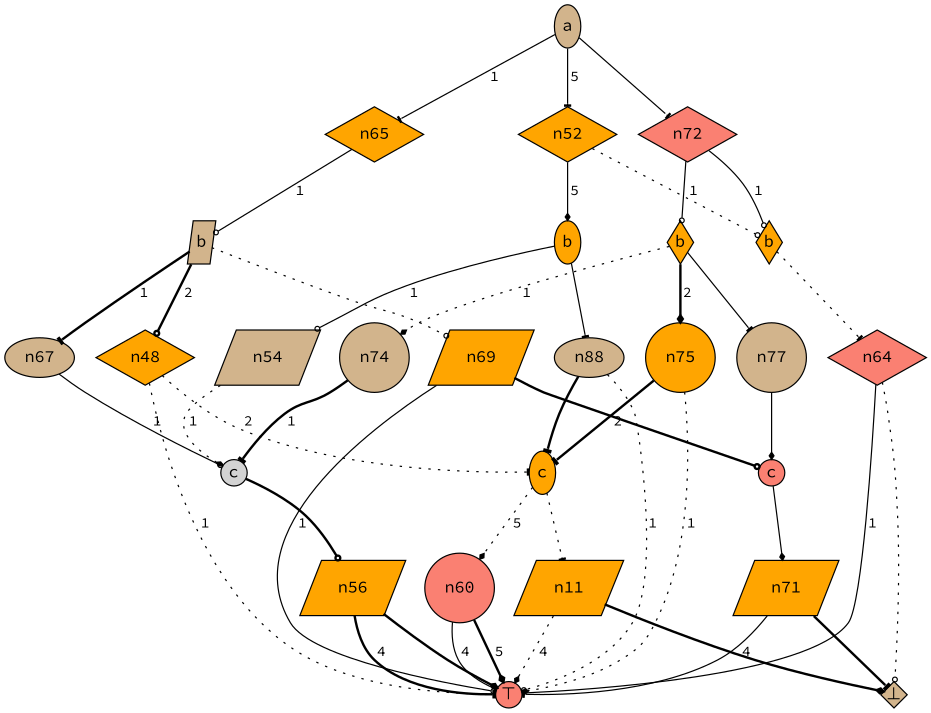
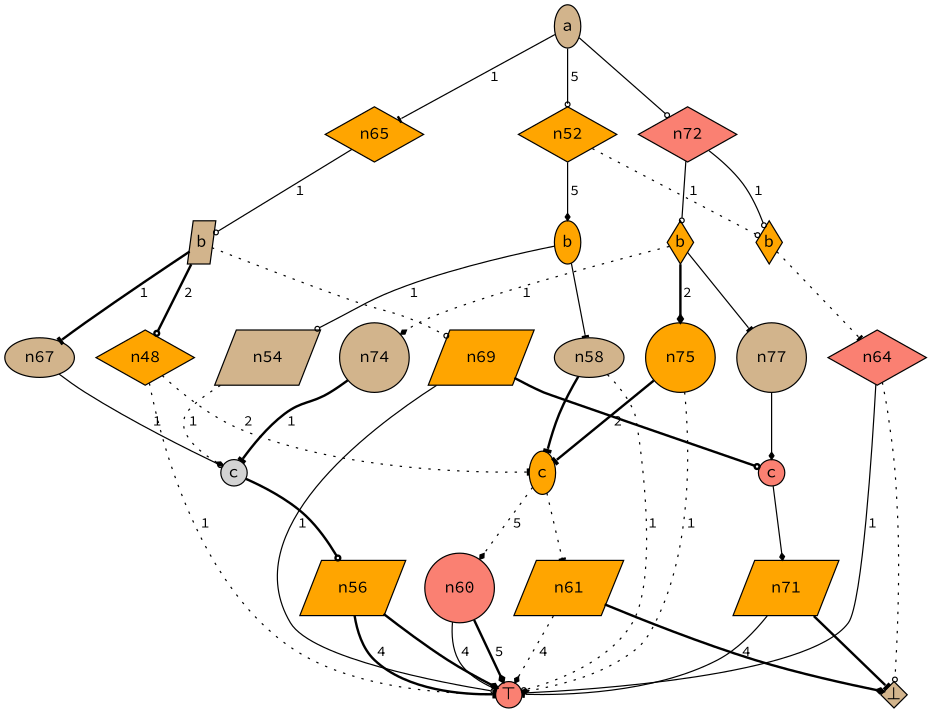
(568, 76) -> (568, 76)
(622, 76) -> (622, 76)
(589, 358) -> (589, 358)
(569, 588) -> (569, 588)
